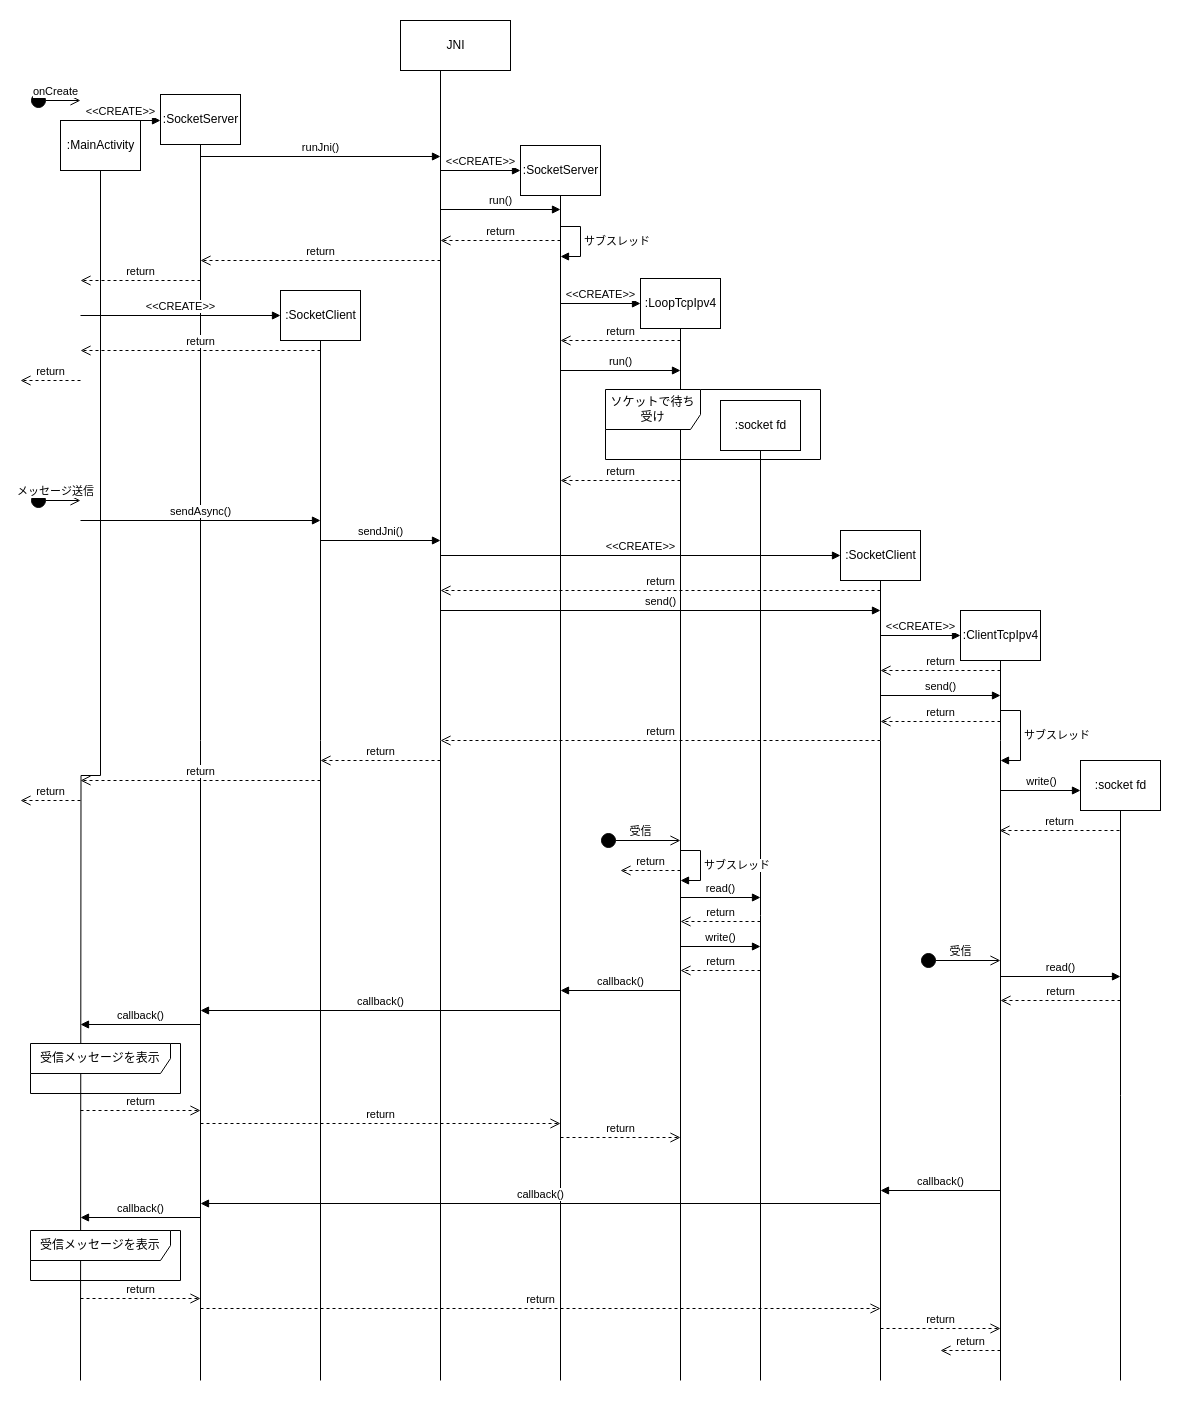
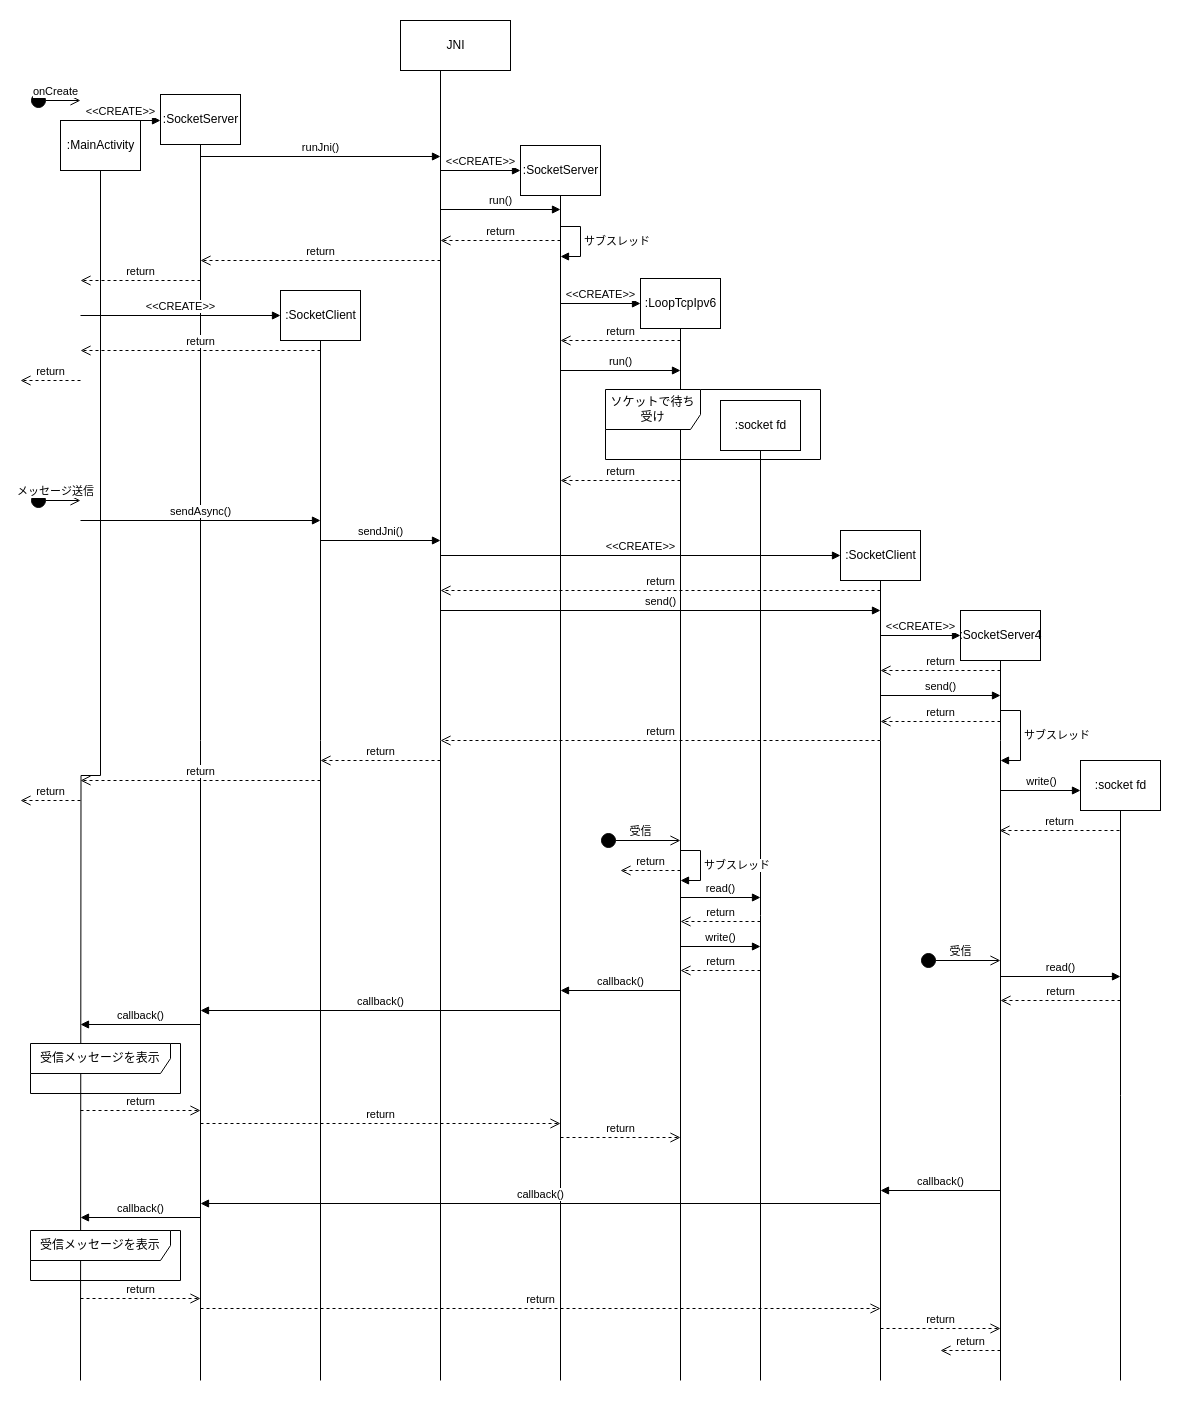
(681, 304) -> (681, 304)
(1001, 636) -> (1001, 636)
